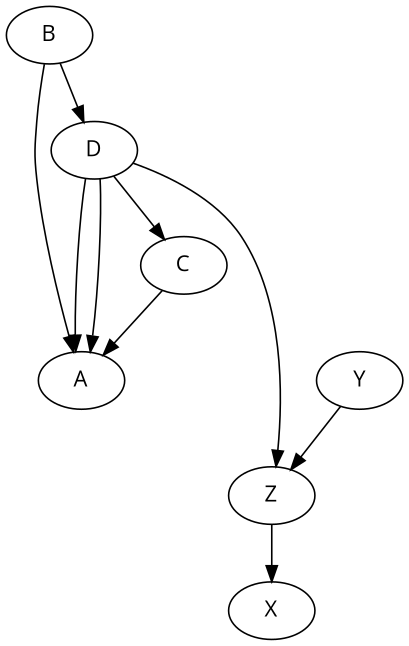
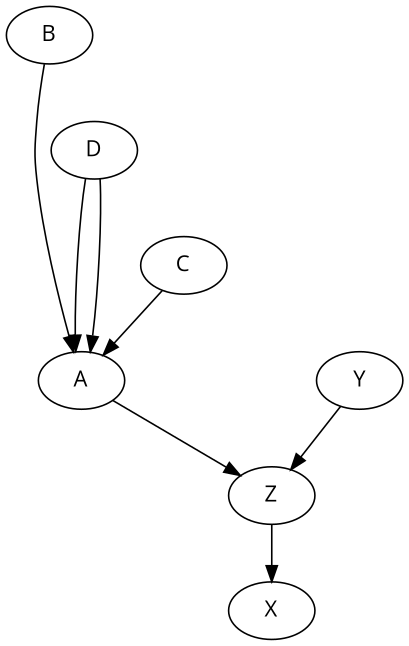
(69, 85) -> none
(134, 202) -> none
(261, 276) -> (170, 434)
